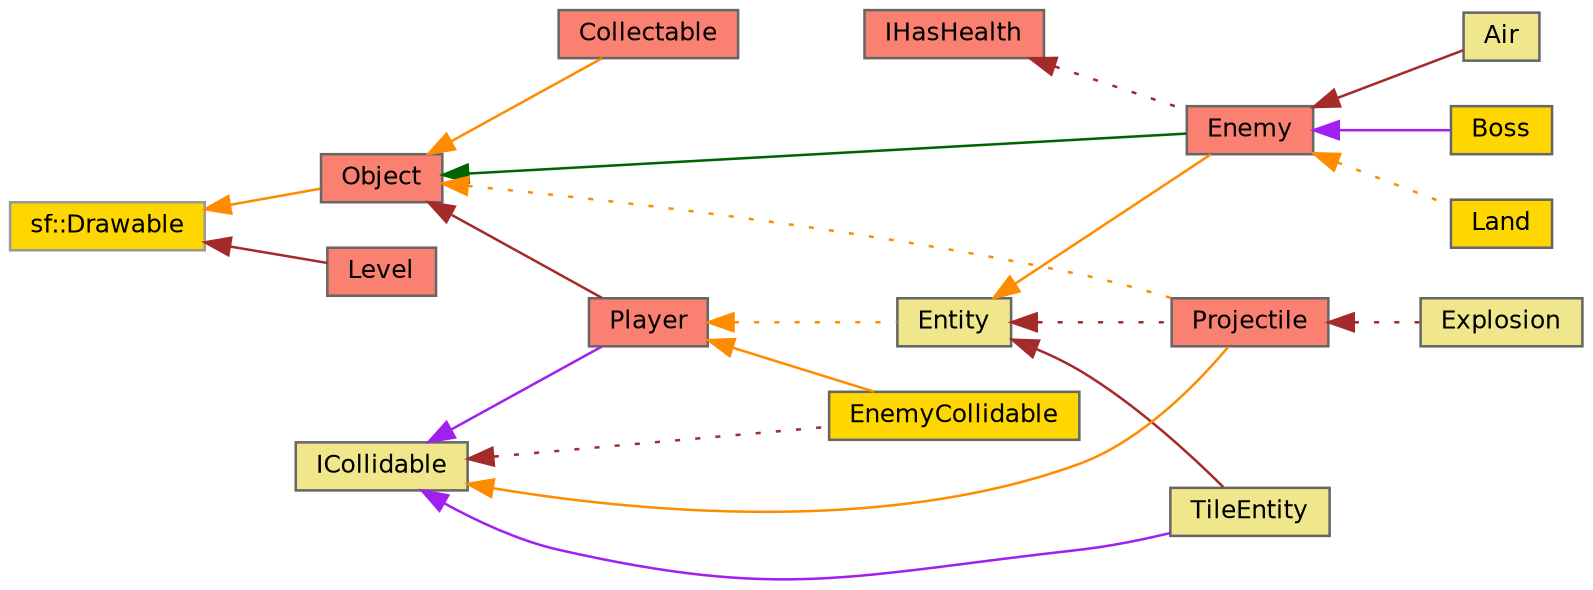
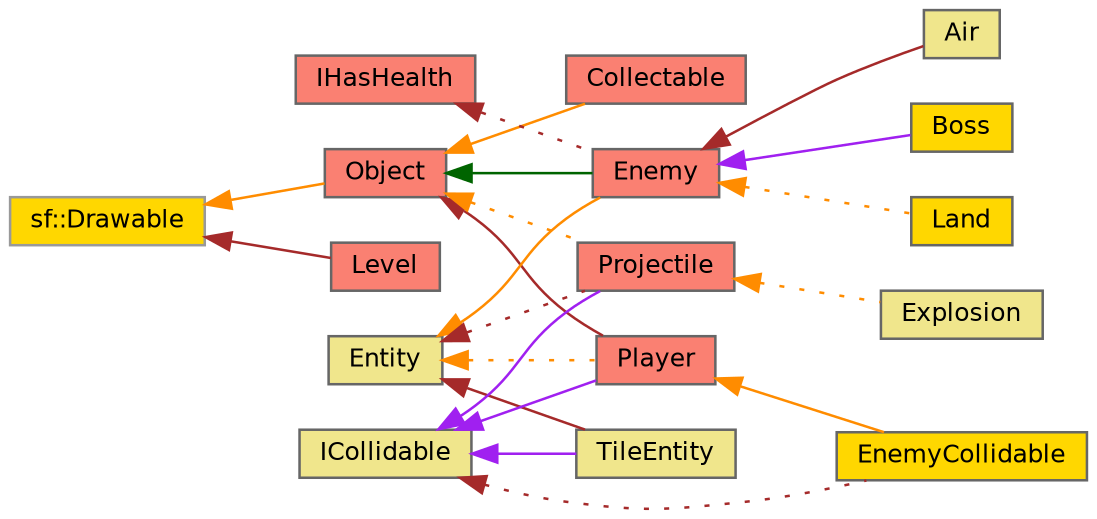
(815, 322) -> (539, 360)
(1387, 322) -> (820, 292)
(884, 505) -> (533, 343)
